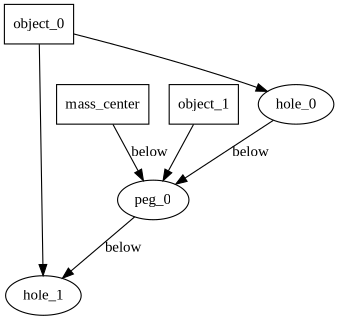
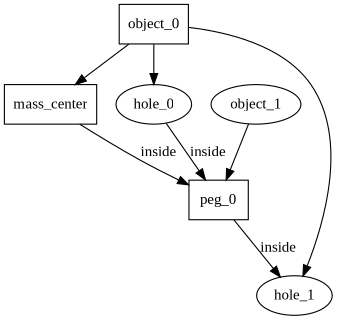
none -> (107, 61)
(204, 104) -> (256, 104)
(150, 152) -> (159, 152)
(251, 152) -> (208, 152)
(153, 200) -> (219, 200)
(124, 248) -> (278, 248)
